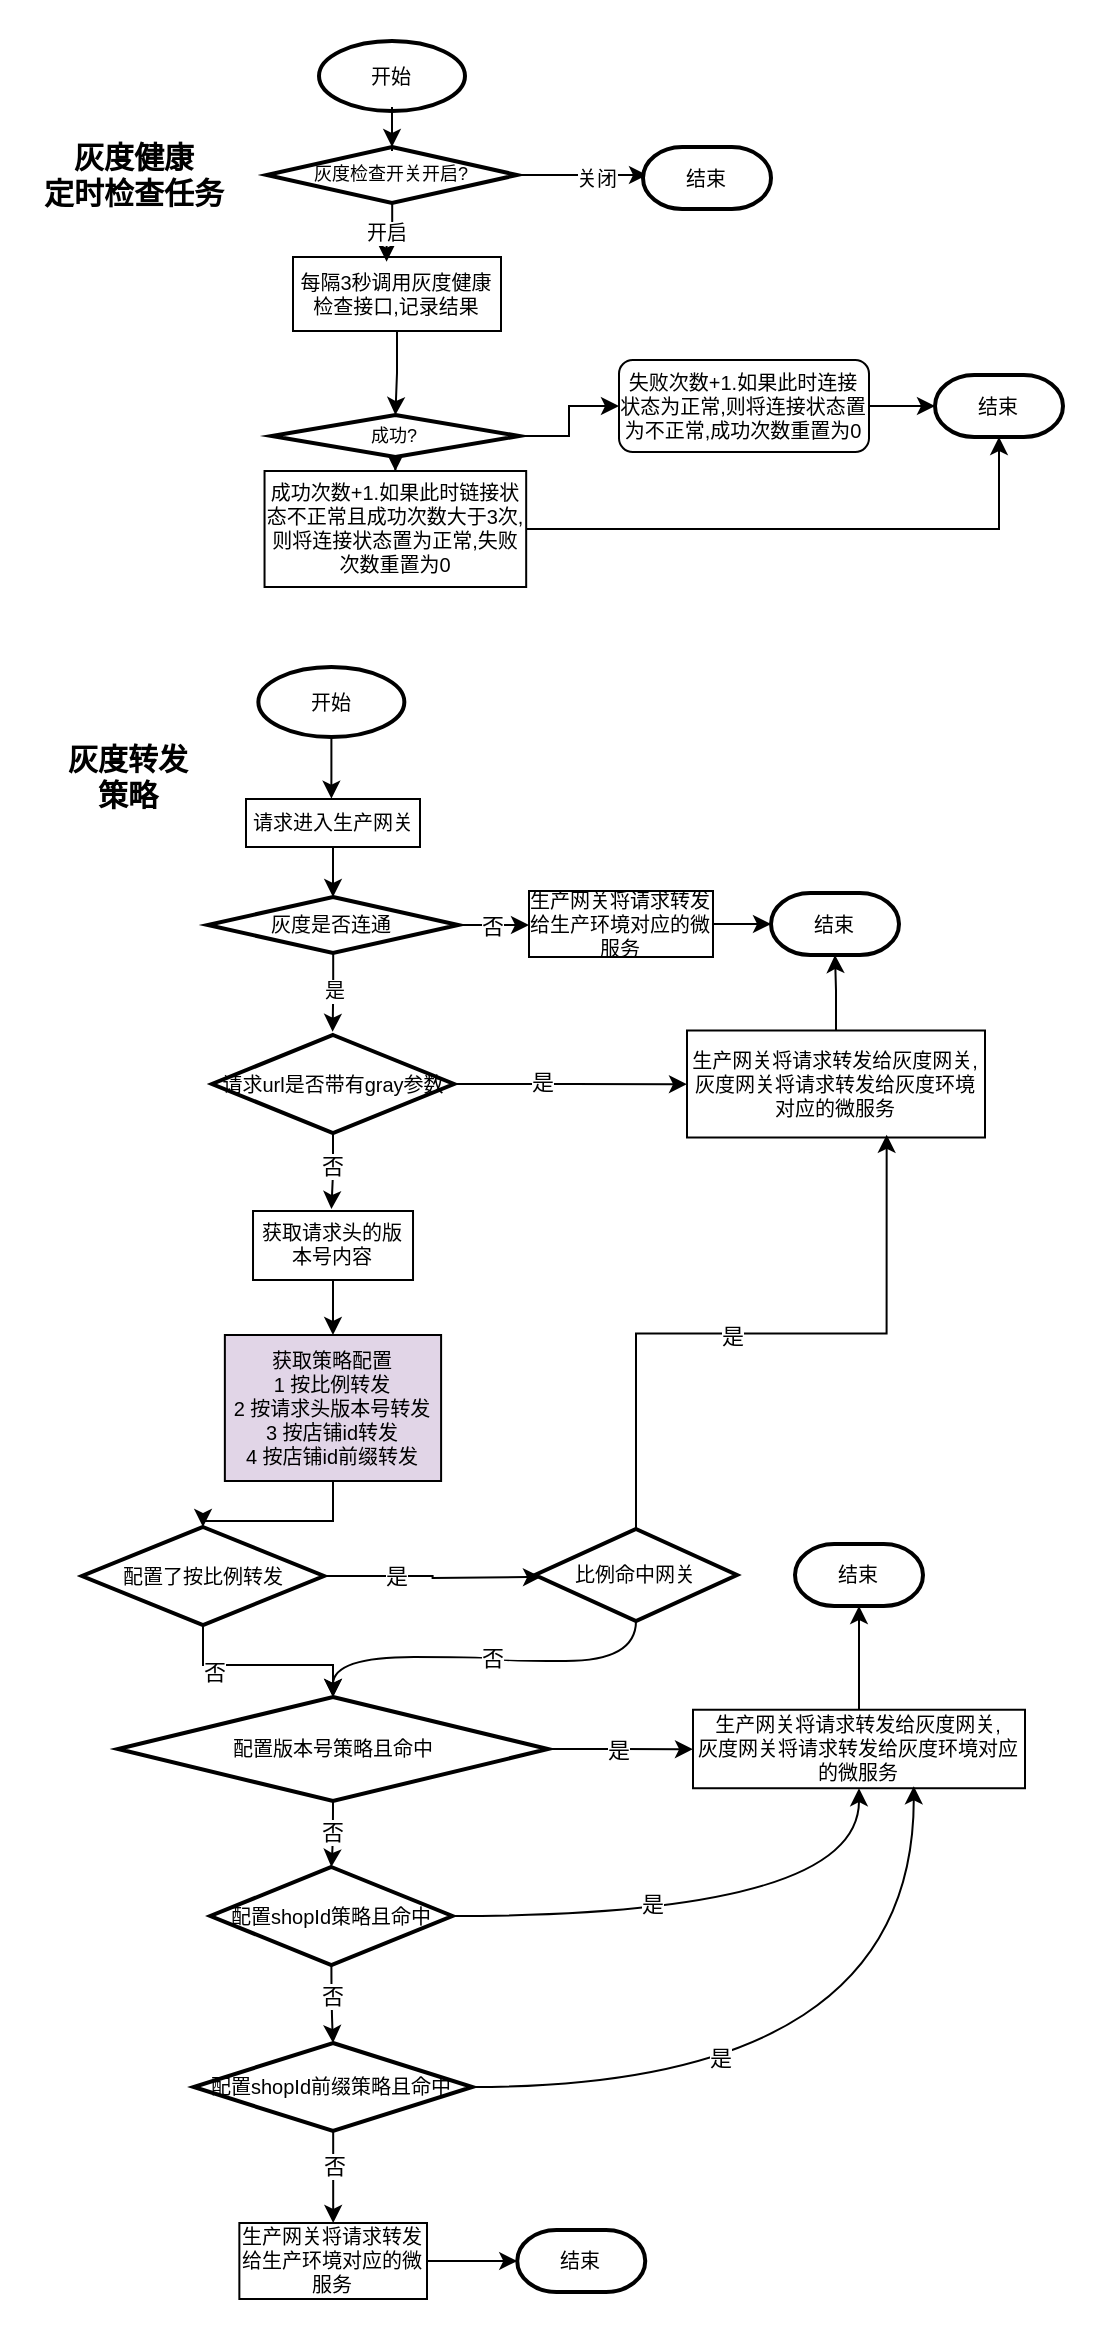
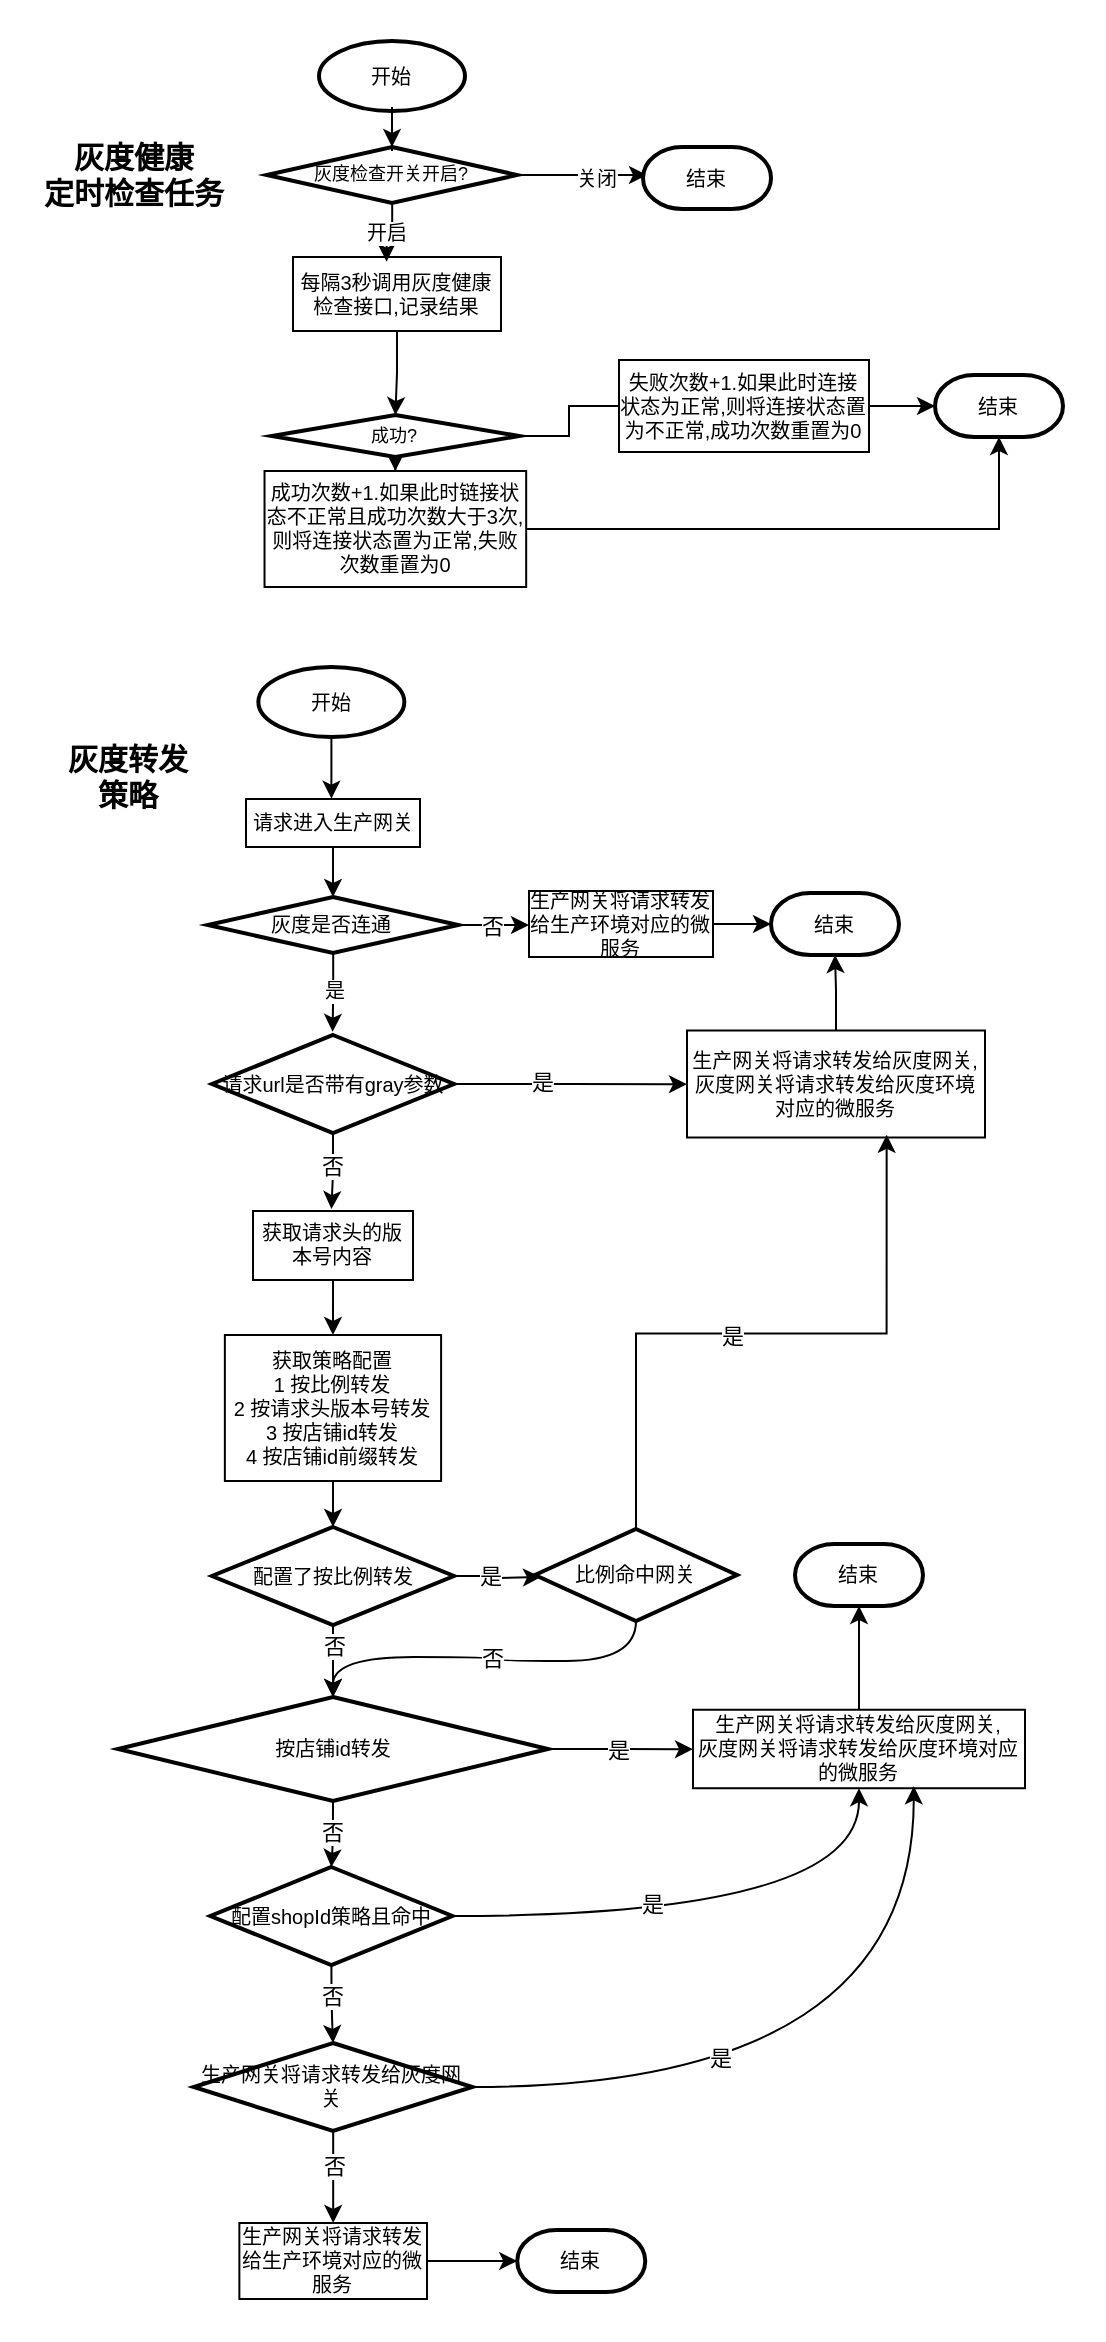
(604, 406) -> (609, 406)
(744, 406) -> (744, 406)
(333, 1408) -> (333, 1408)
(203, 1576) -> (333, 1576)
(334, 1749) -> (334, 1749)
(332, 2087) -> (332, 2087)
